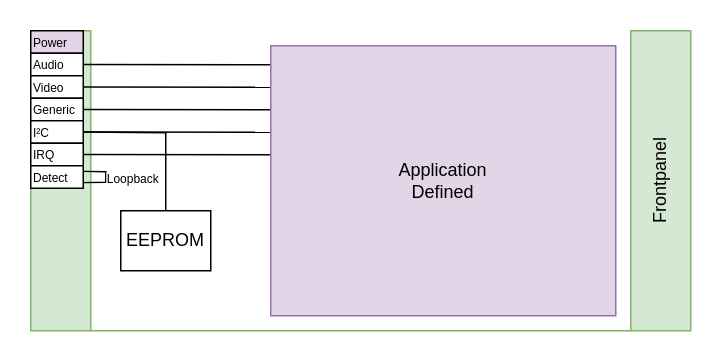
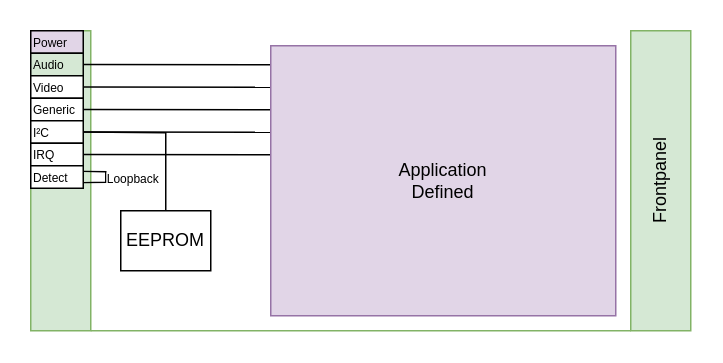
(57, 65) -> (57, 65)
